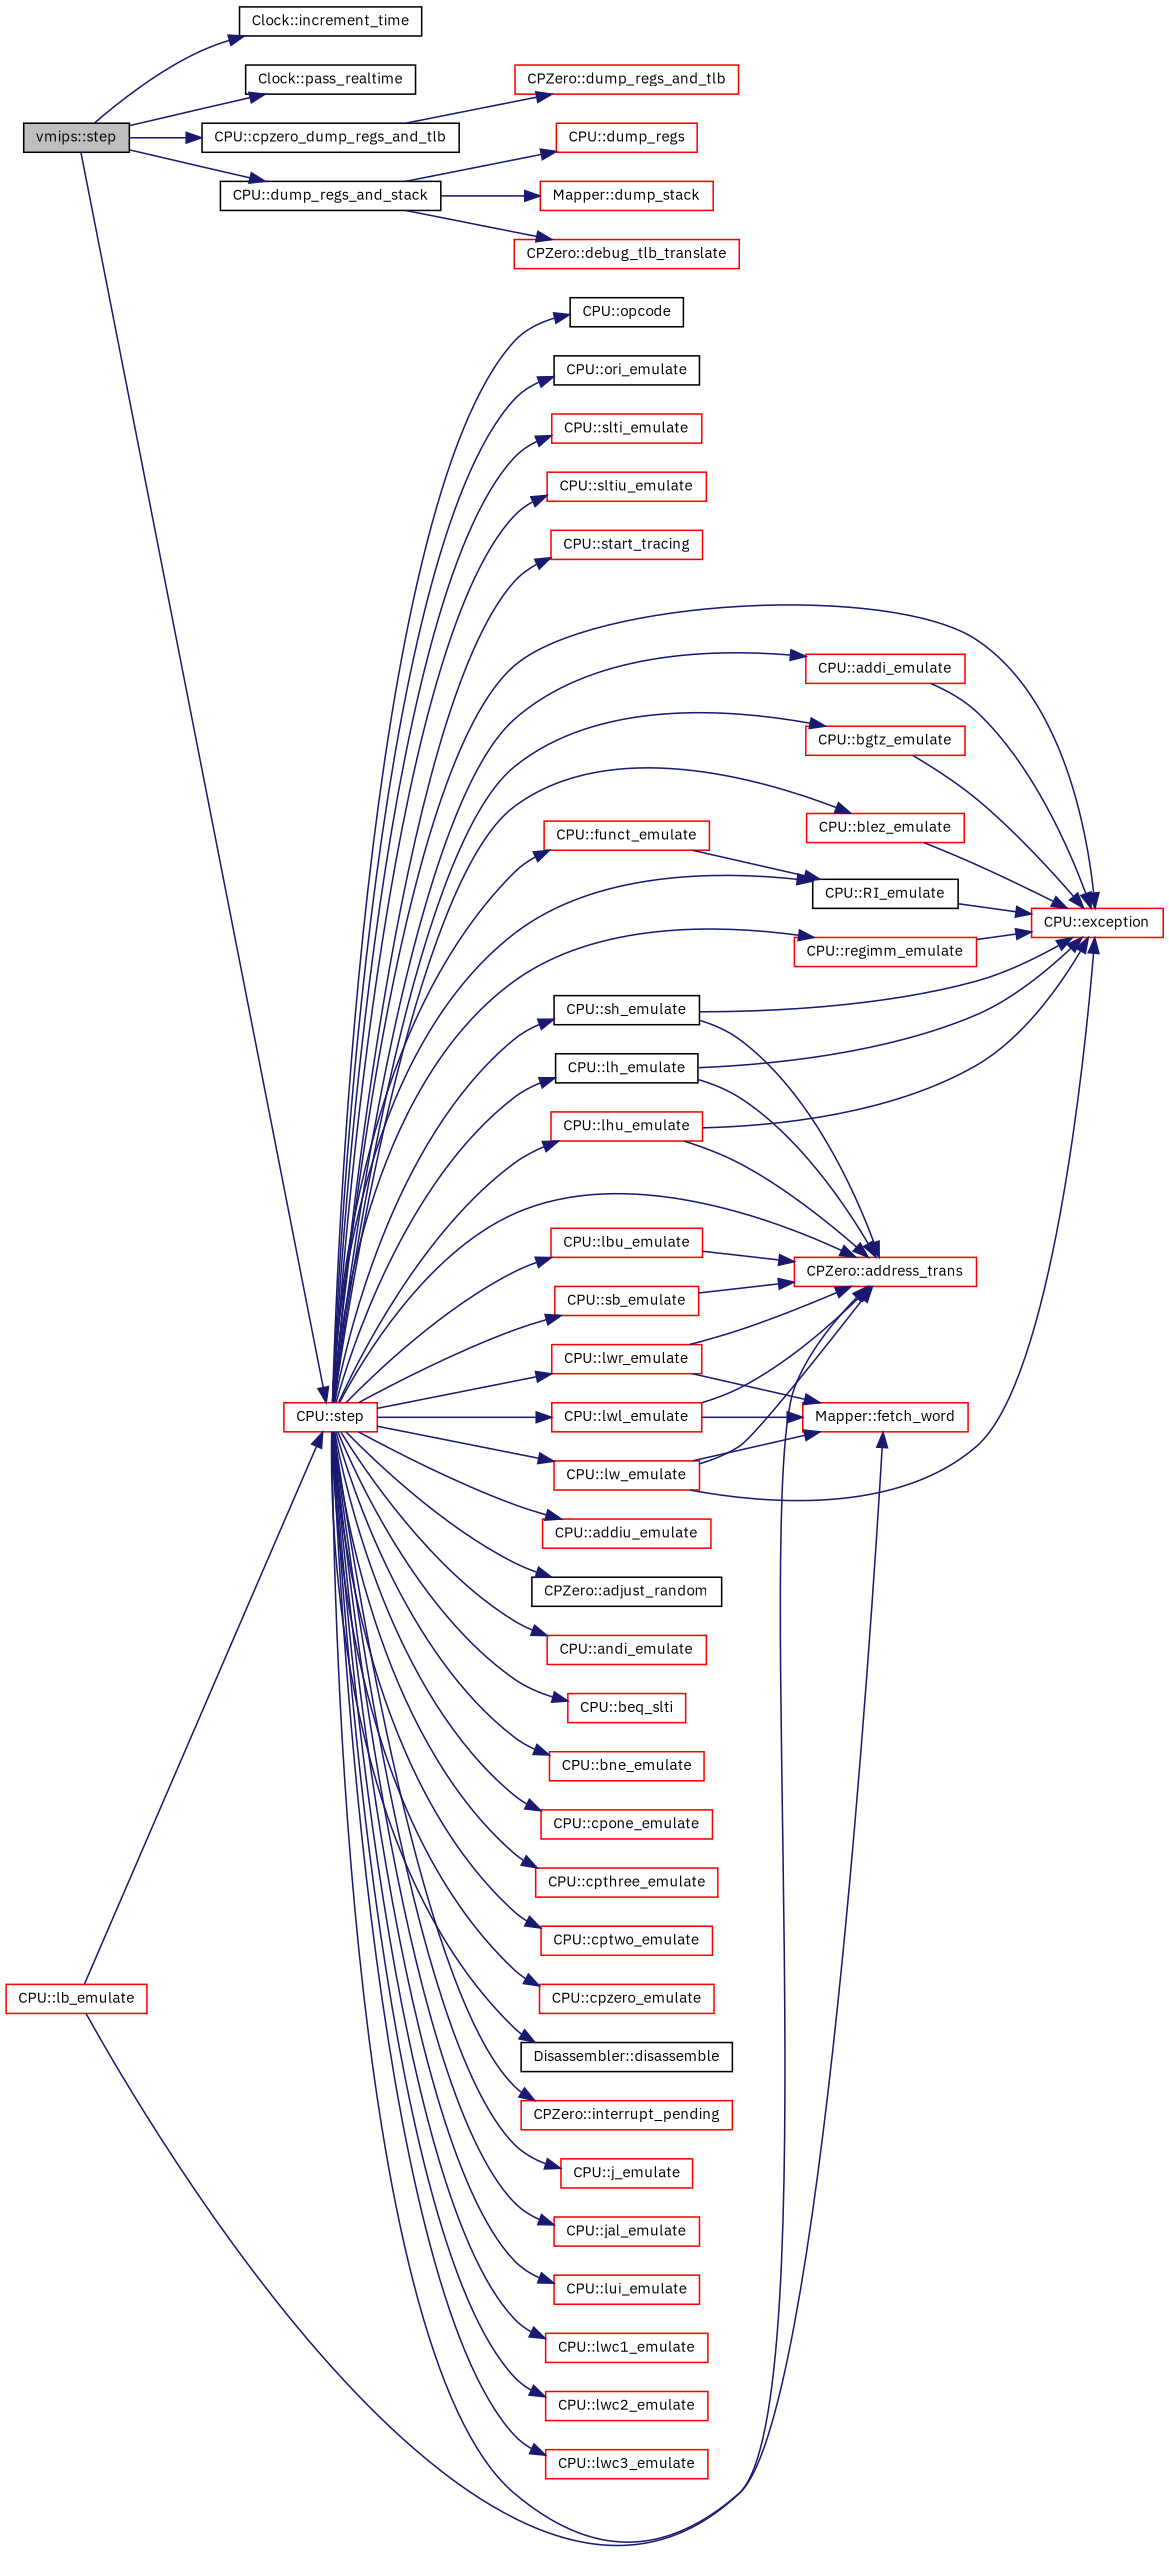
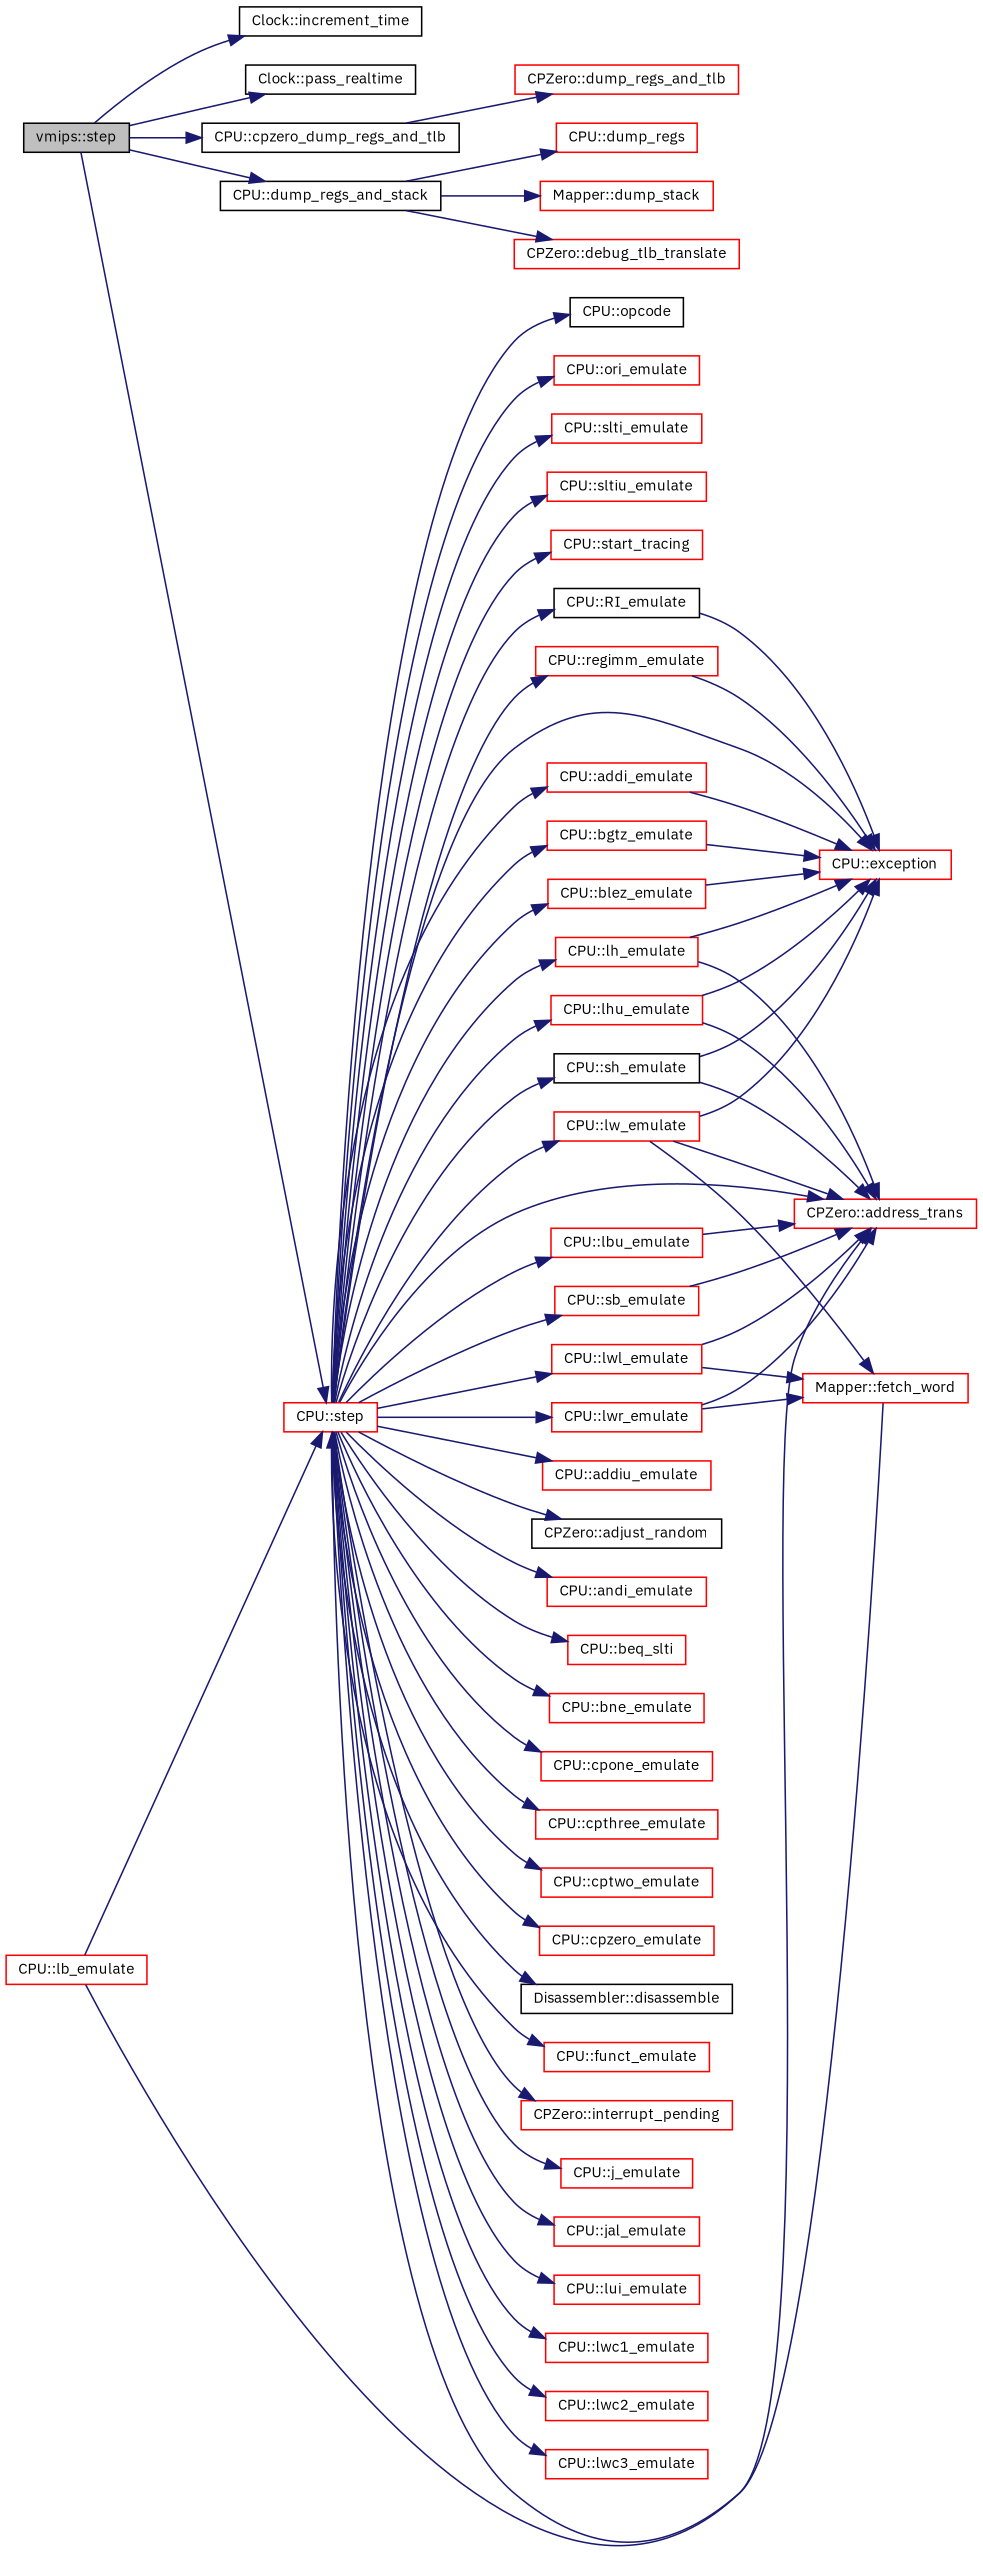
(627, 370) -> (627, 370)
(749, 863) -> none
(627, 1068) -> (627, 952)
(555, 2521) -> (529, 2504)
